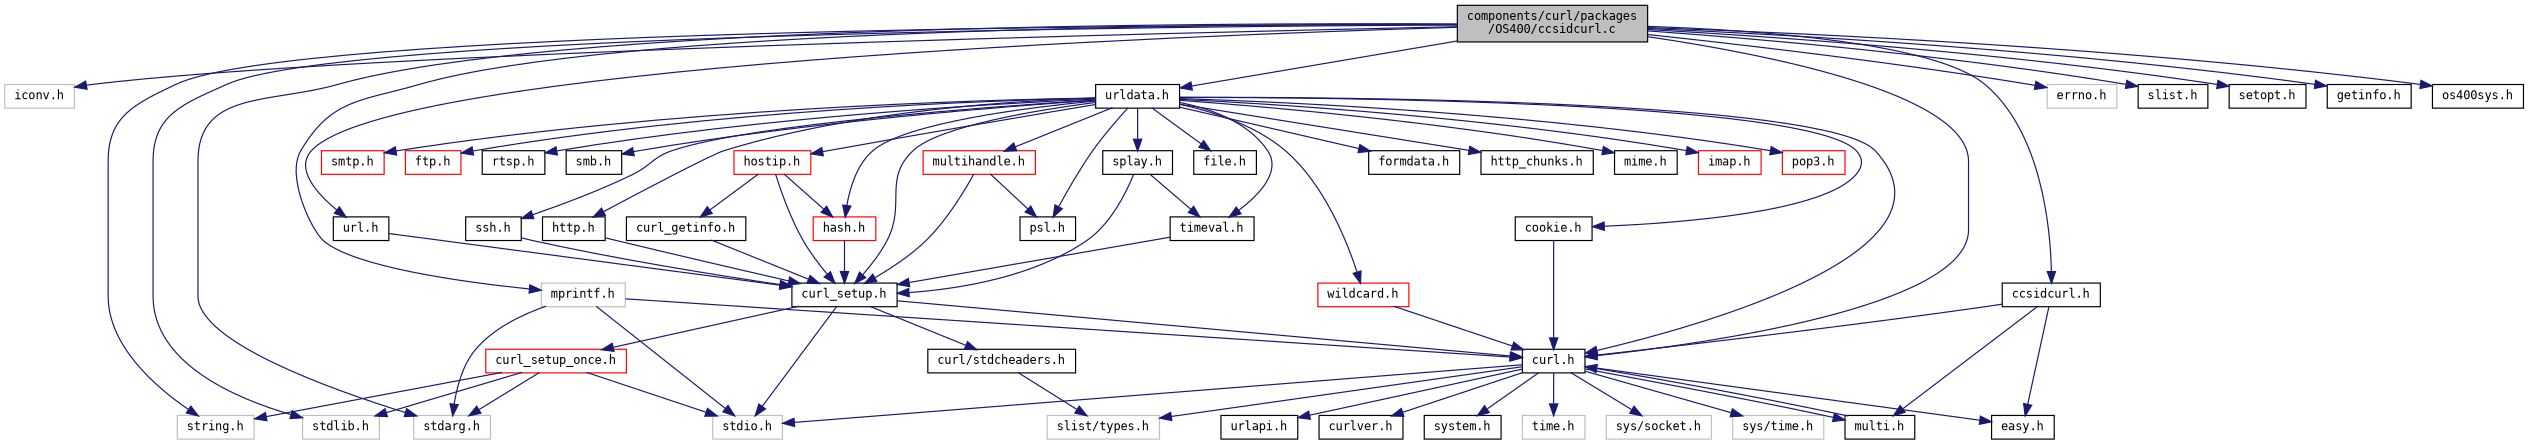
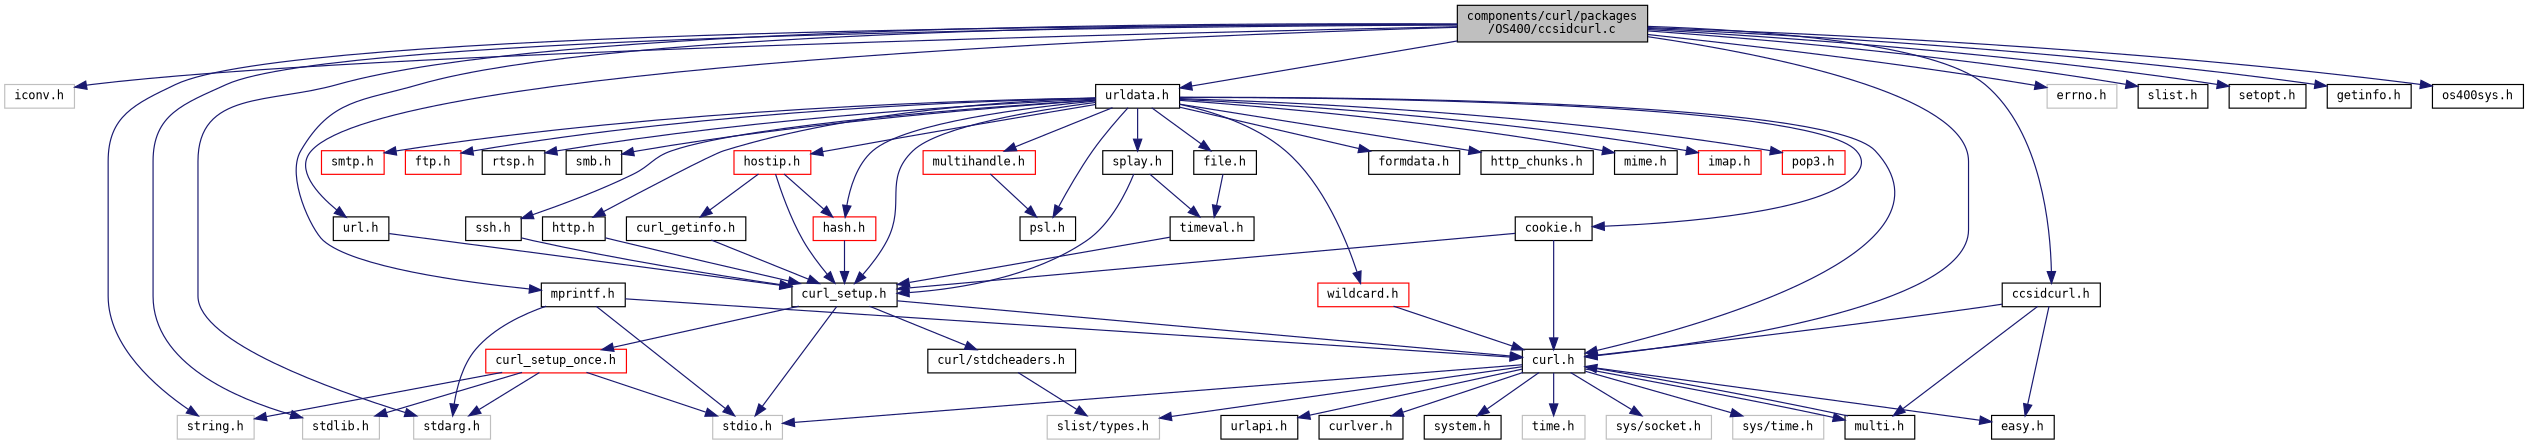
(1261, 143) -> (1220, 190)
(933, 234) -> (1212, 261)
(583, 295) -> (583, 295)
